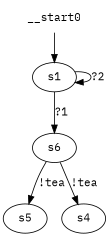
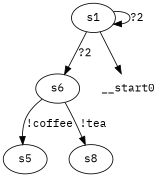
(54, 44) -> (109, 49)
(61, 113) -> (85, 53)
(52, 183) -> (50, 124)
(84, 219) -> (91, 159)
